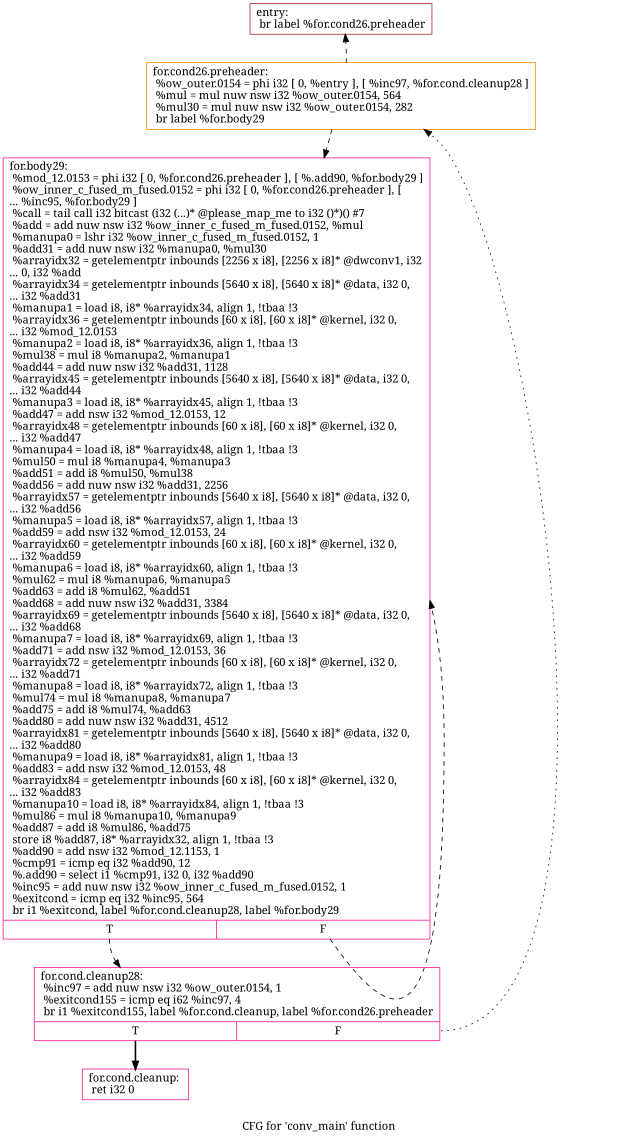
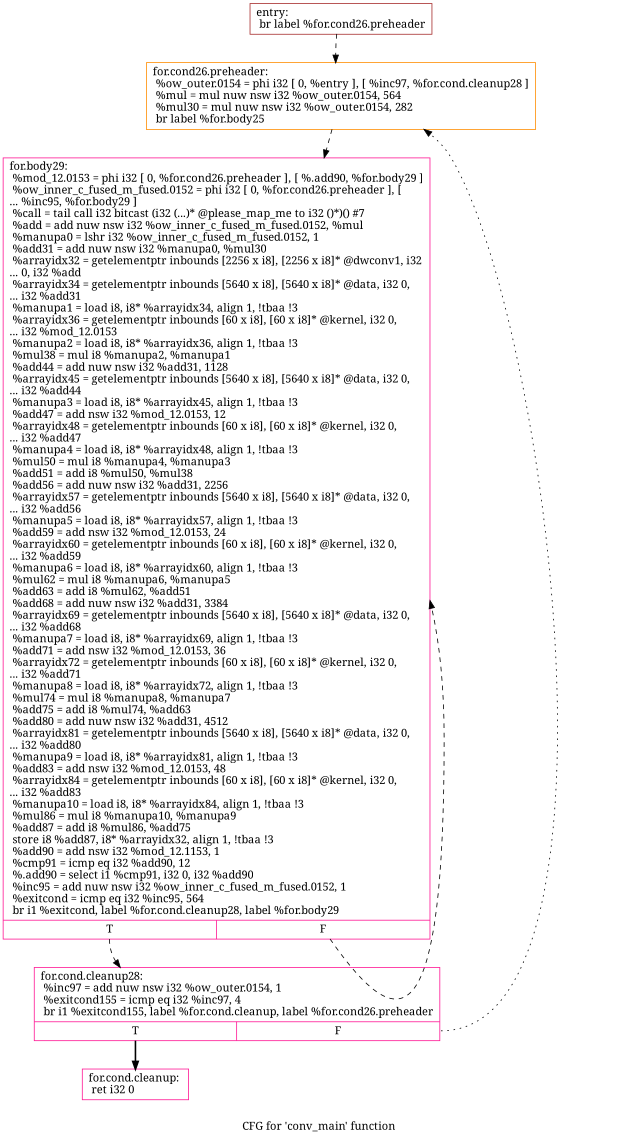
(346, 52) -> (336, 44)
(209, 119) -> (209, 119)
(141, 1000) -> (141, 1000)
